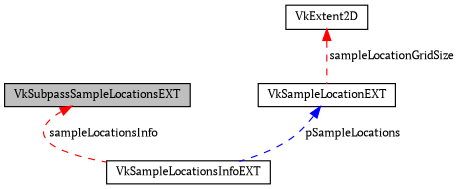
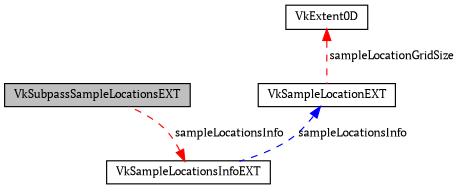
(327, 17) -> (327, 17)
(352, 134) -> (352, 134)
(58, 148) -> (158, 123)
